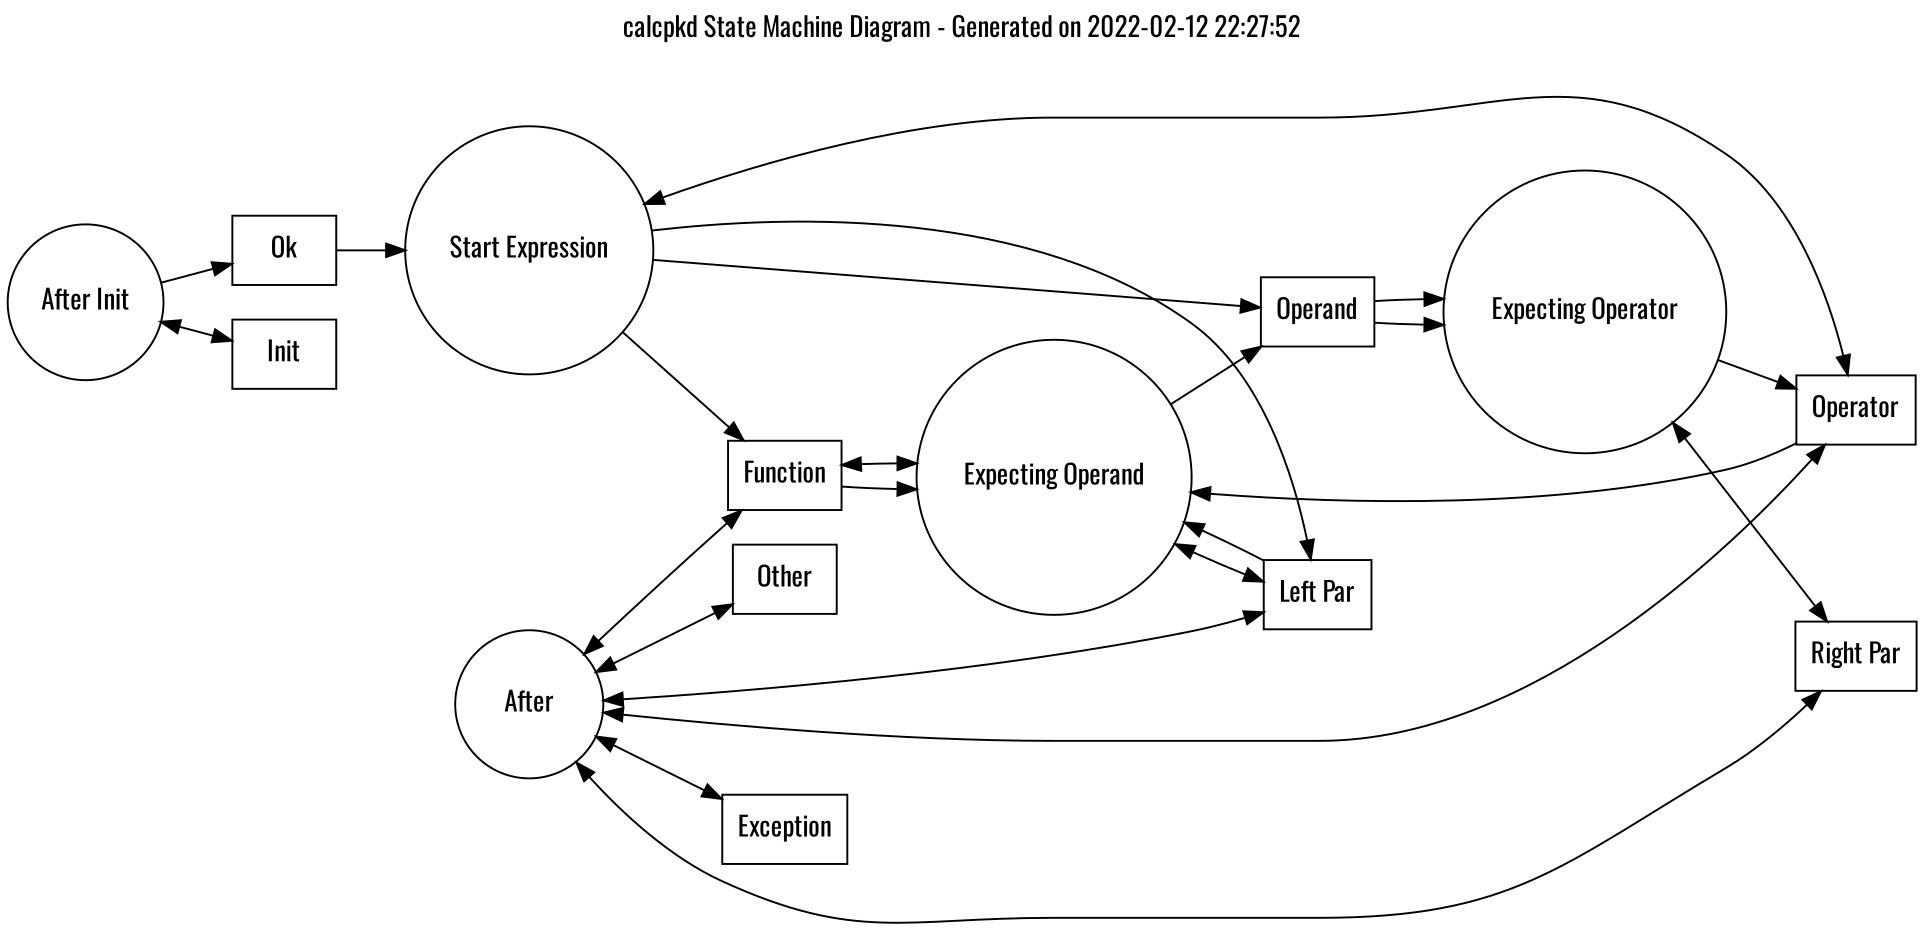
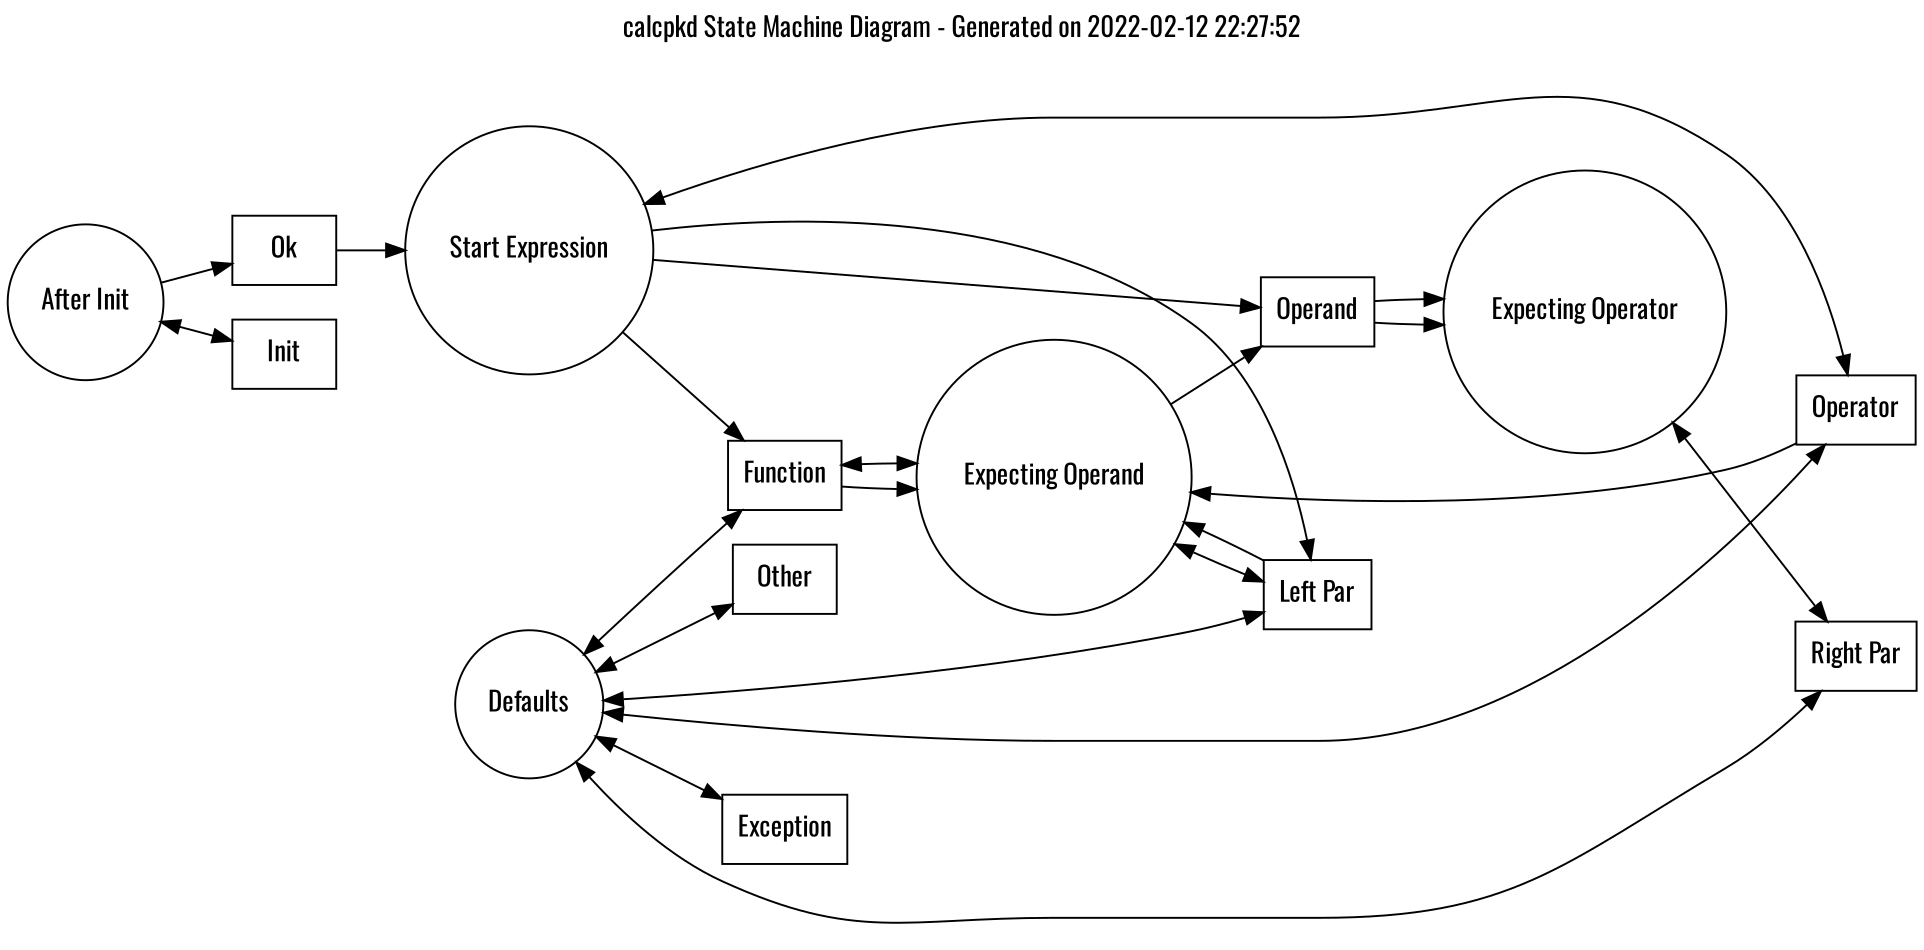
(1748, 371) -> none
(529, 704) -> (529, 704)
